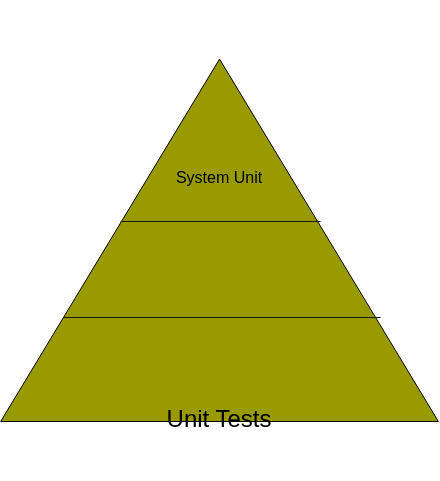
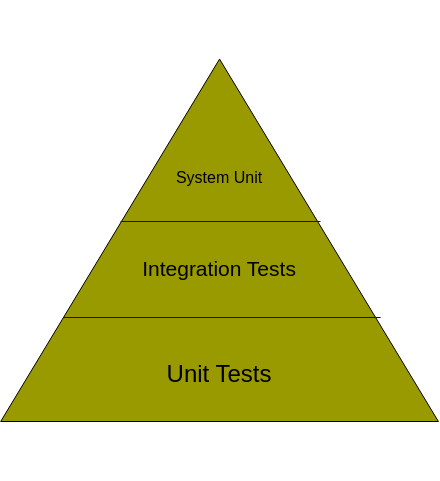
none -> (220, 267)
(220, 417) -> (220, 372)
